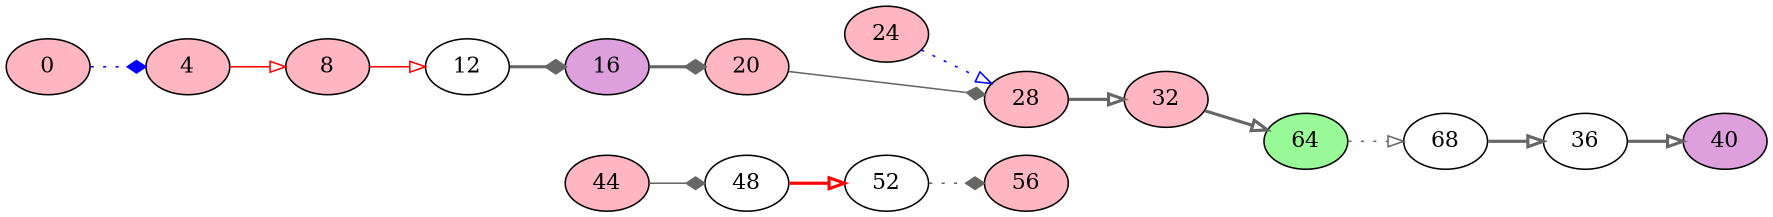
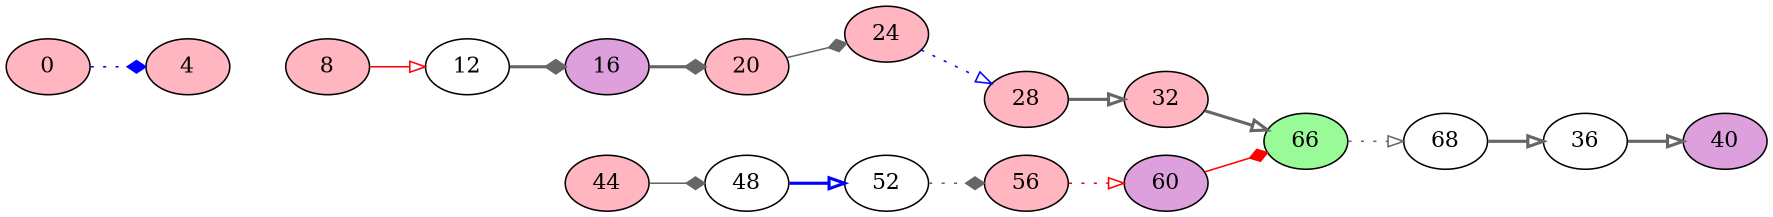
(250, 67) -> none
(877, 82) -> (808, 53)
(1306, 141) -> (1306, 141)
(809, 183) -> (809, 183)
none -> (1166, 183)
